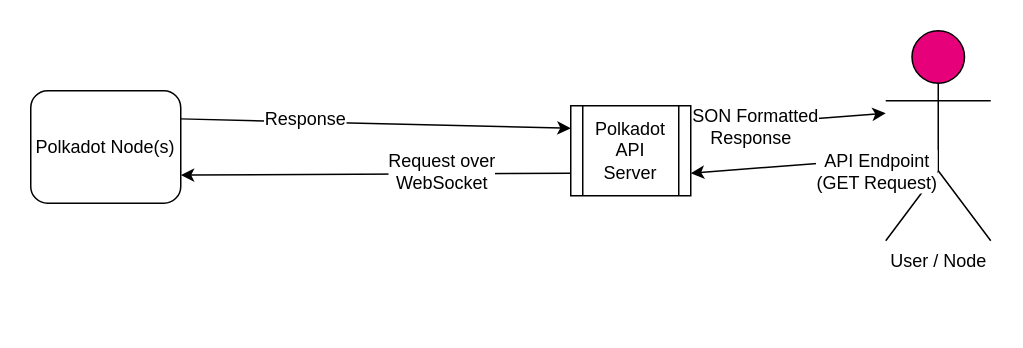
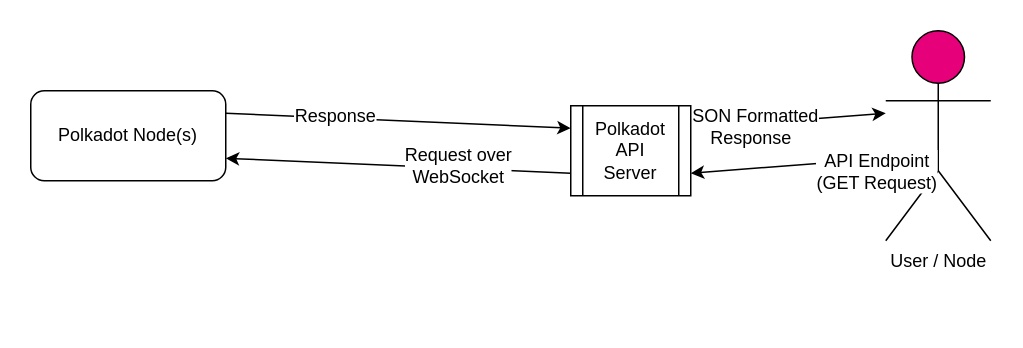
(106, 147) -> (128, 136)
